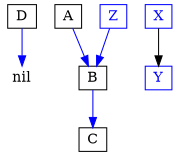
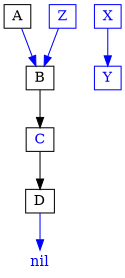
(159, 42) -> (108, 42)
(22, 78) -> (40, 262)
(93, 104) -> (40, 104)
(93, 140) -> (40, 140)
none -> (40, 165)
